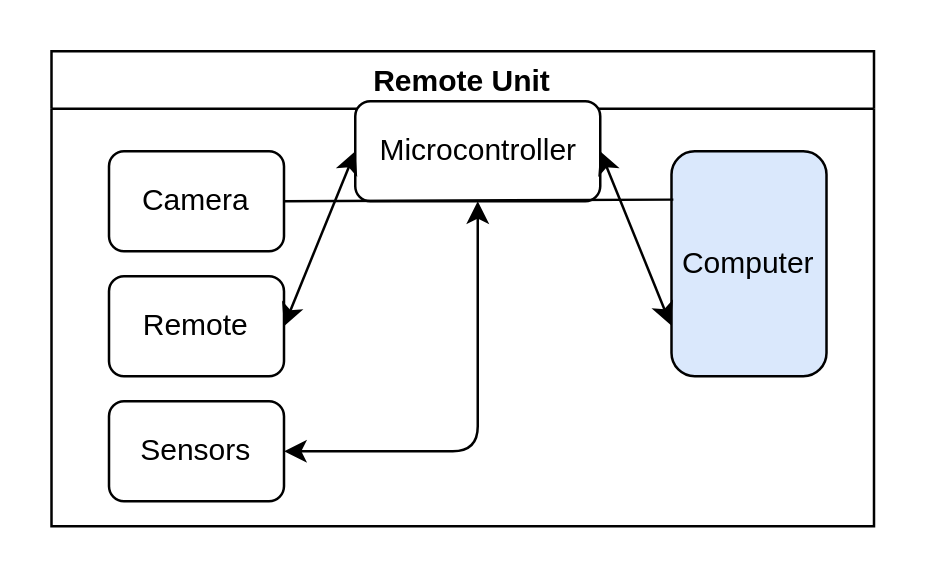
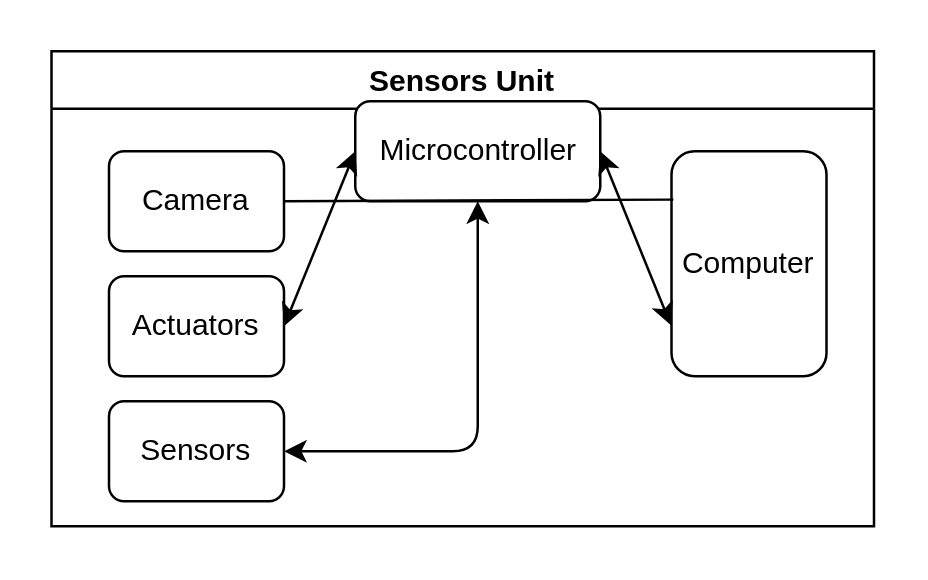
(461, 81) -> (461, 81)
(749, 264) -> (749, 264)
(196, 326) -> (196, 326)
